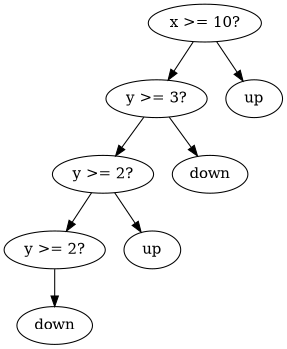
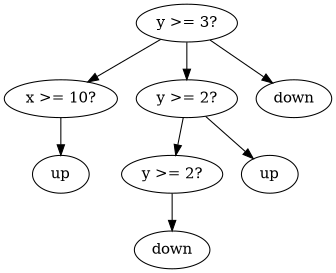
(184, 57) -> (129, 58)
